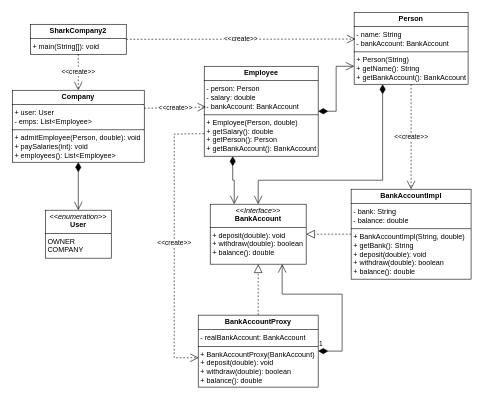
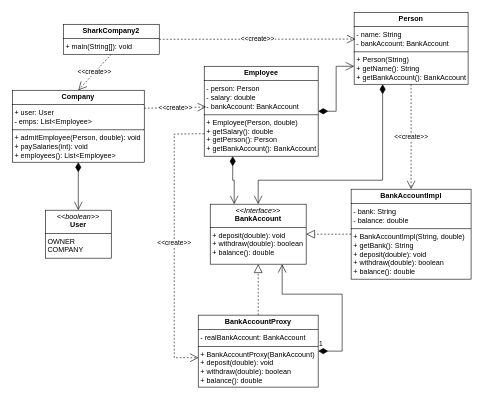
(78, 39) -> (111, 39)
(75, 228) -> (67, 228)
